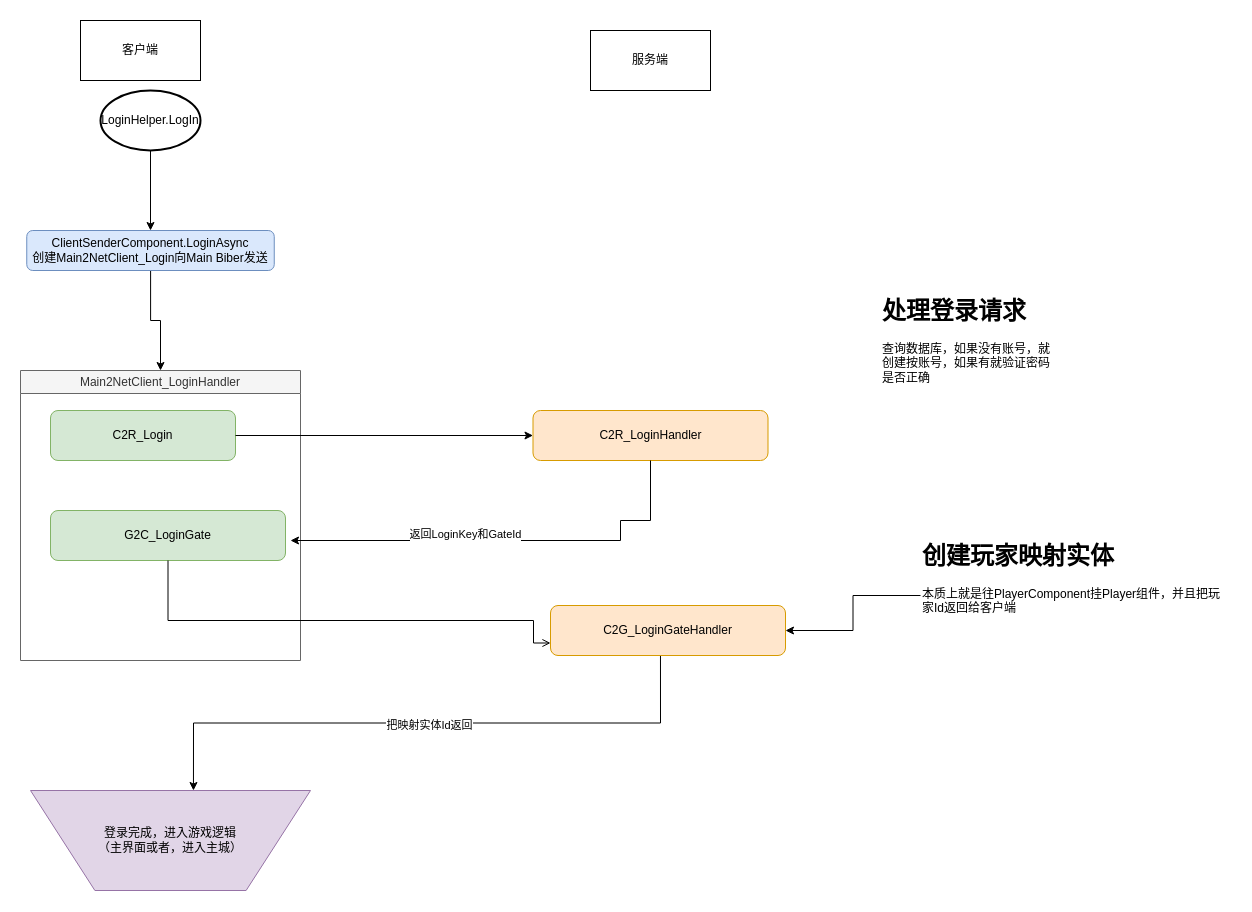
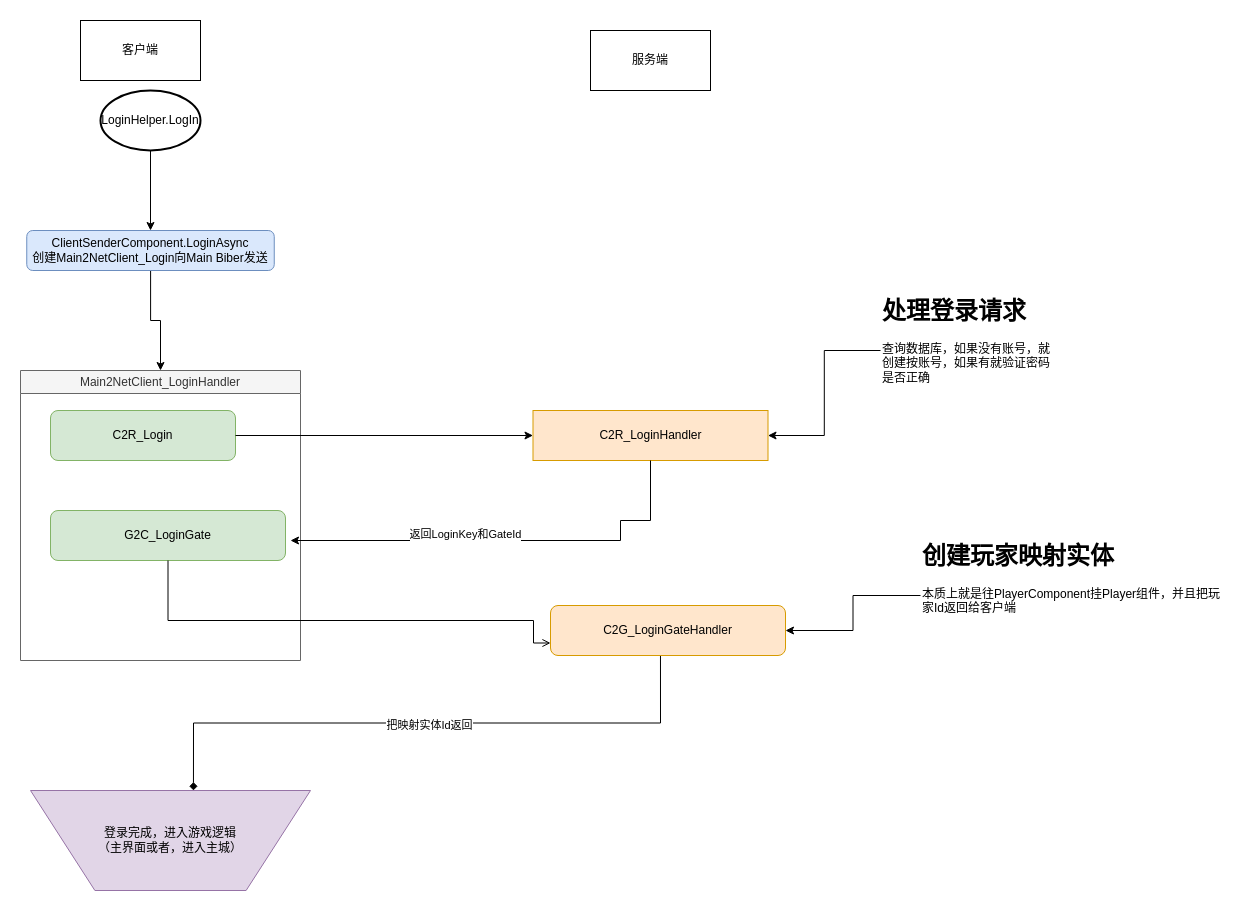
none -> (824, 390)
(651, 436) -> (651, 436)
(193, 782) -> (193, 782)
